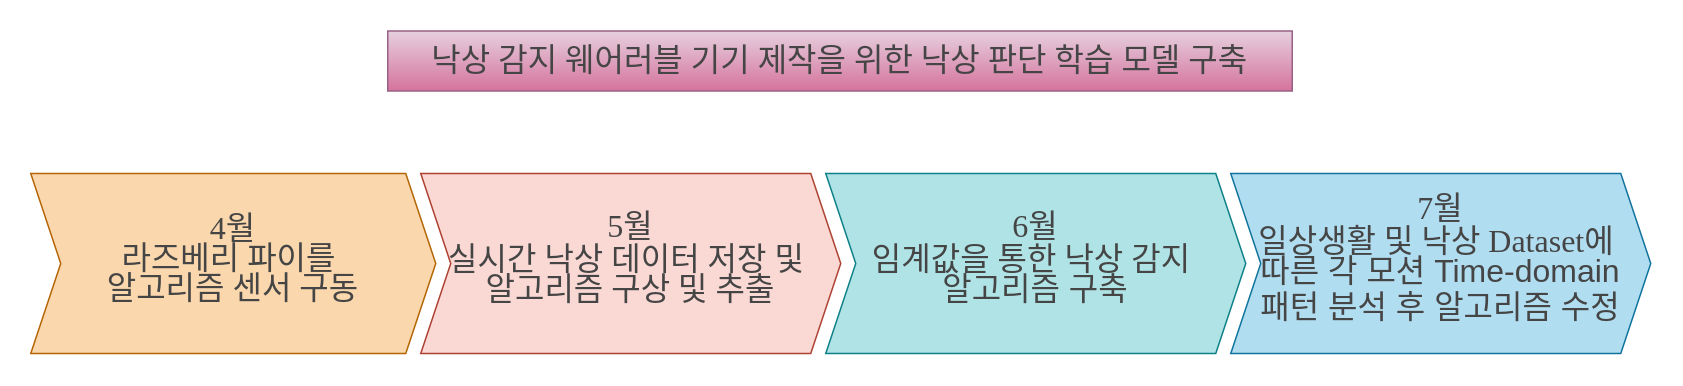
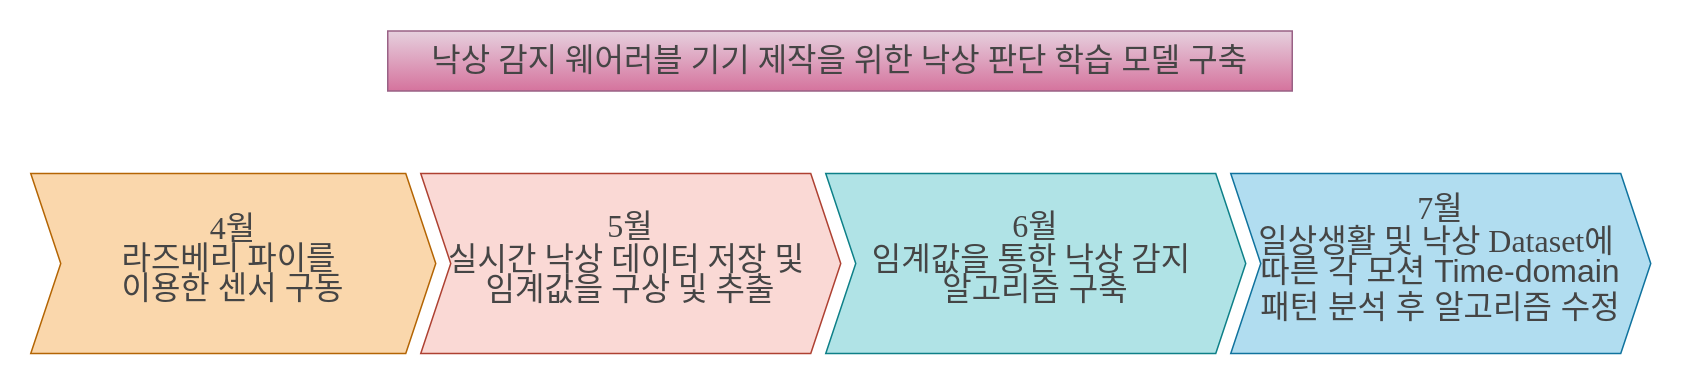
(233, 263) -> (233, 263)
(631, 263) -> (631, 263)
